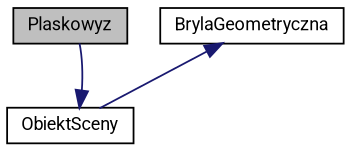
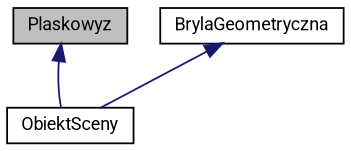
(82, 67) -> (59, 85)
